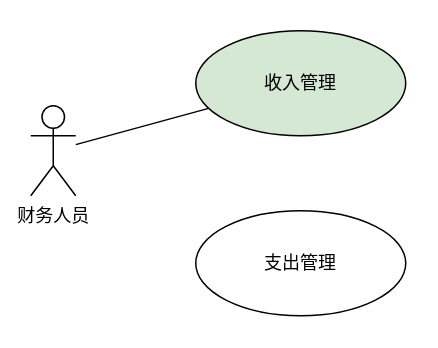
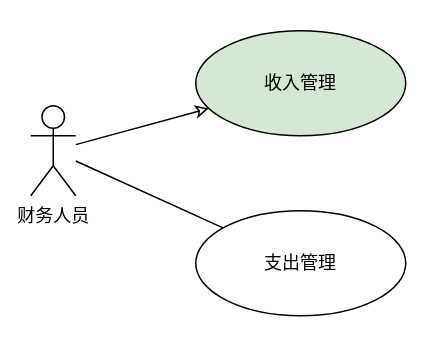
(201, 111) -> (197, 111)
none -> (149, 194)
